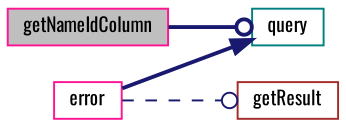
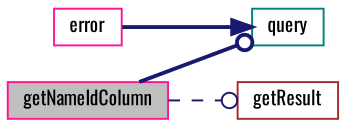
(172, 100) -> (195, 100)
